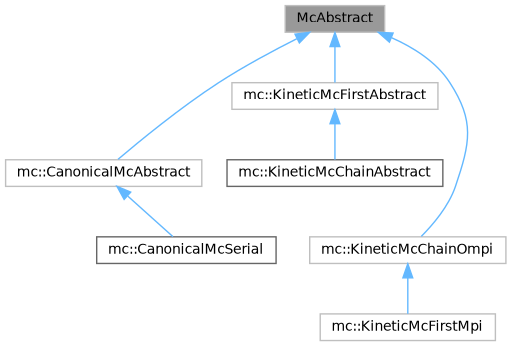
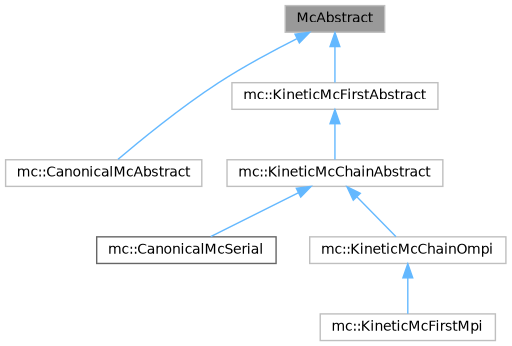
(467, 127) -> (376, 217)
(335, 173) -> (335, 173)
(150, 216) -> (255, 215)
